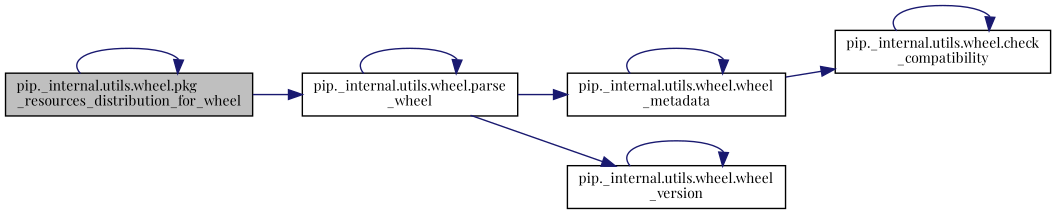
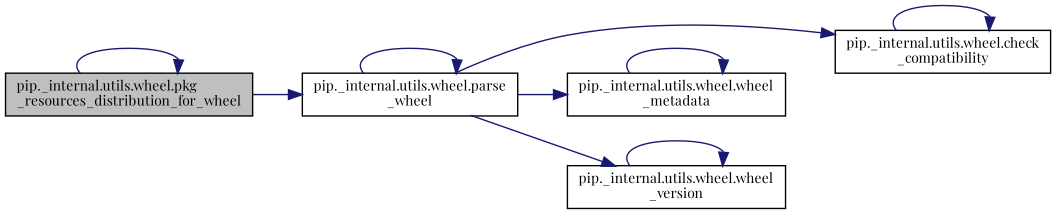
(804, 74) -> (634, 27)
